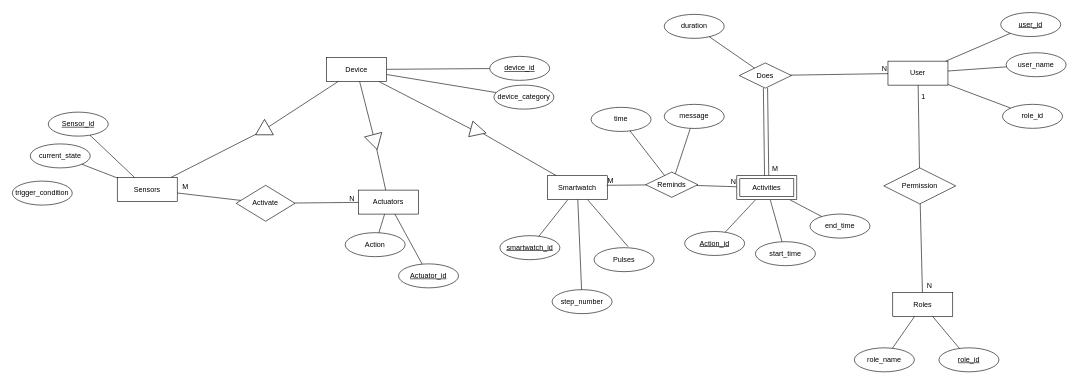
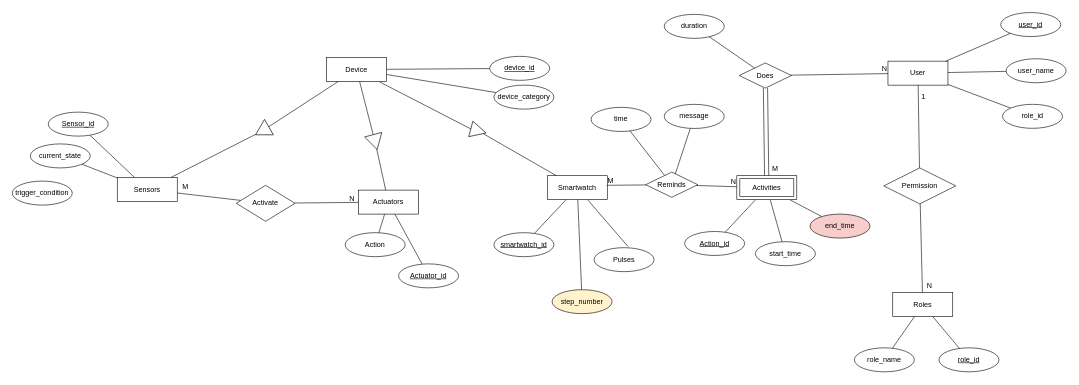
(1037, 65) -> (1037, 71)
(840, 226) -> (840, 226)
(530, 248) -> (524, 245)
(582, 302) -> (582, 302)
